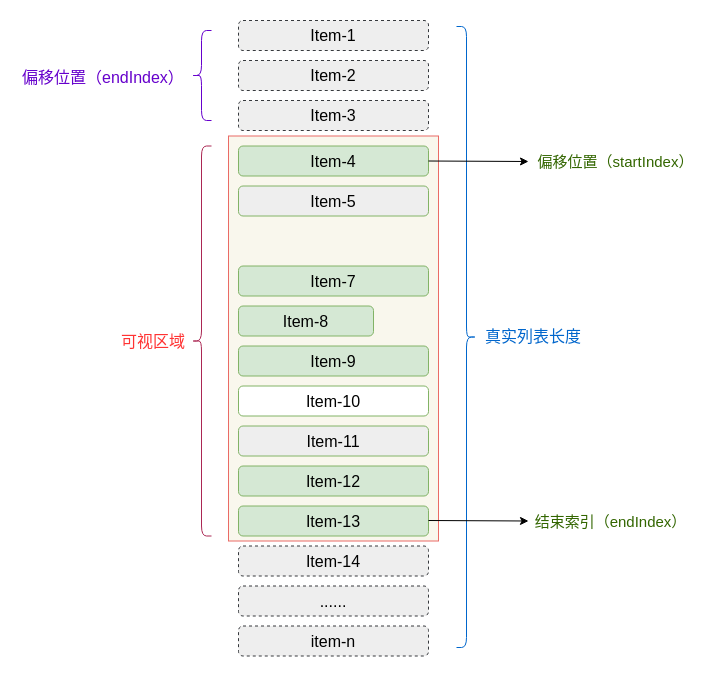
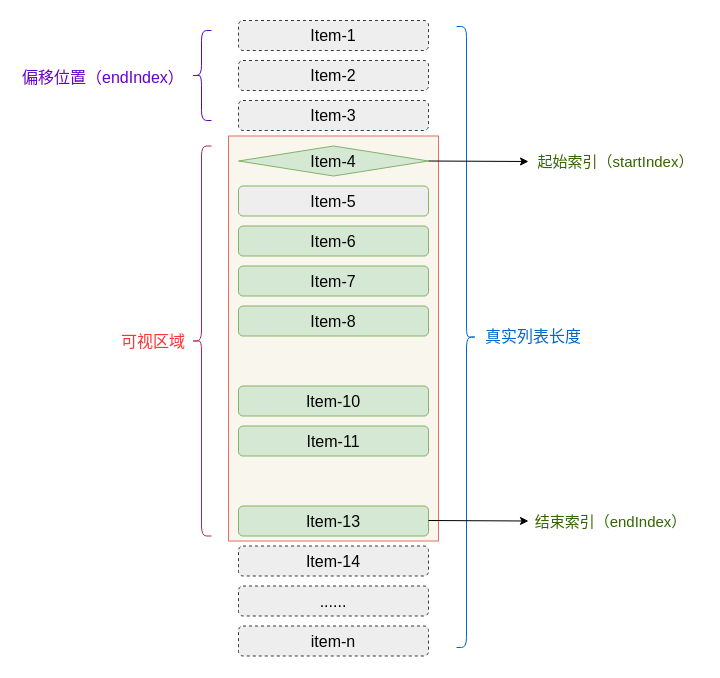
(334, 161) -> (334, 161)
(616, 162) -> (616, 162)
none -> (334, 241)
(306, 321) -> (334, 321)
(334, 361) -> none
(334, 401) -> (334, 401)
(334, 441) -> (334, 441)
(334, 481) -> none
